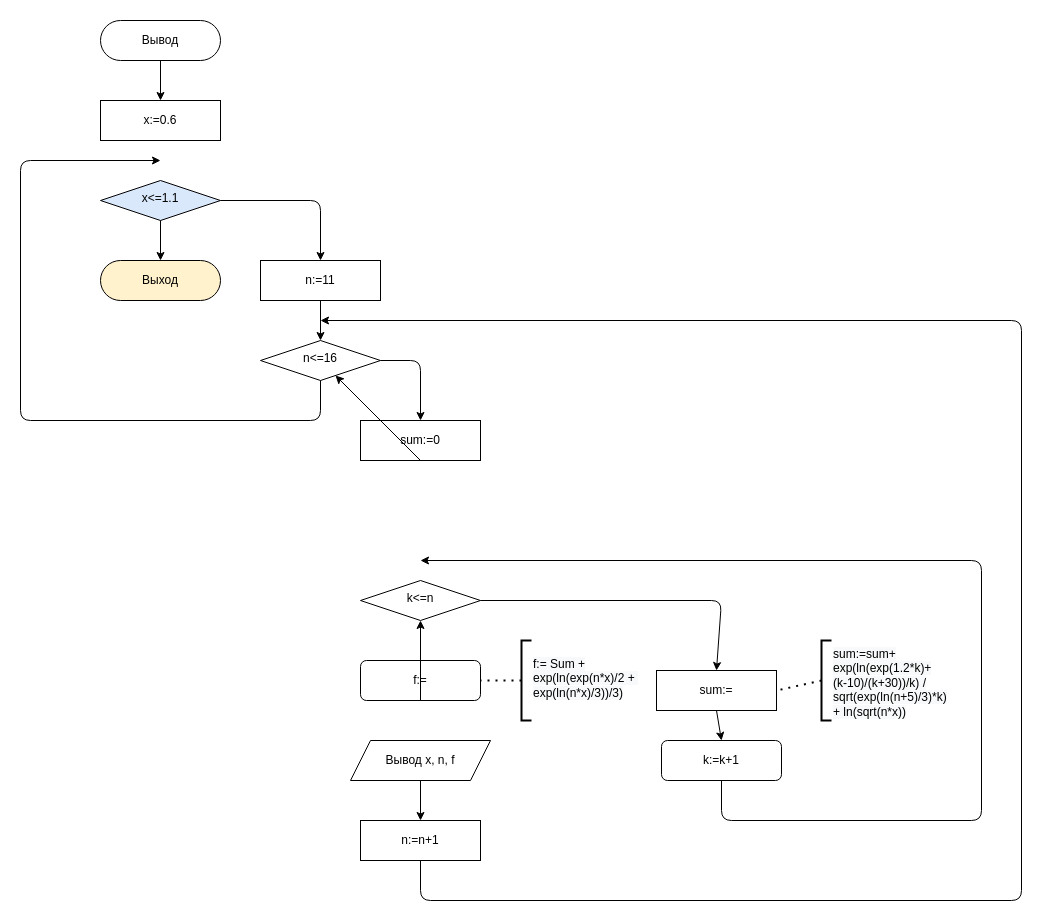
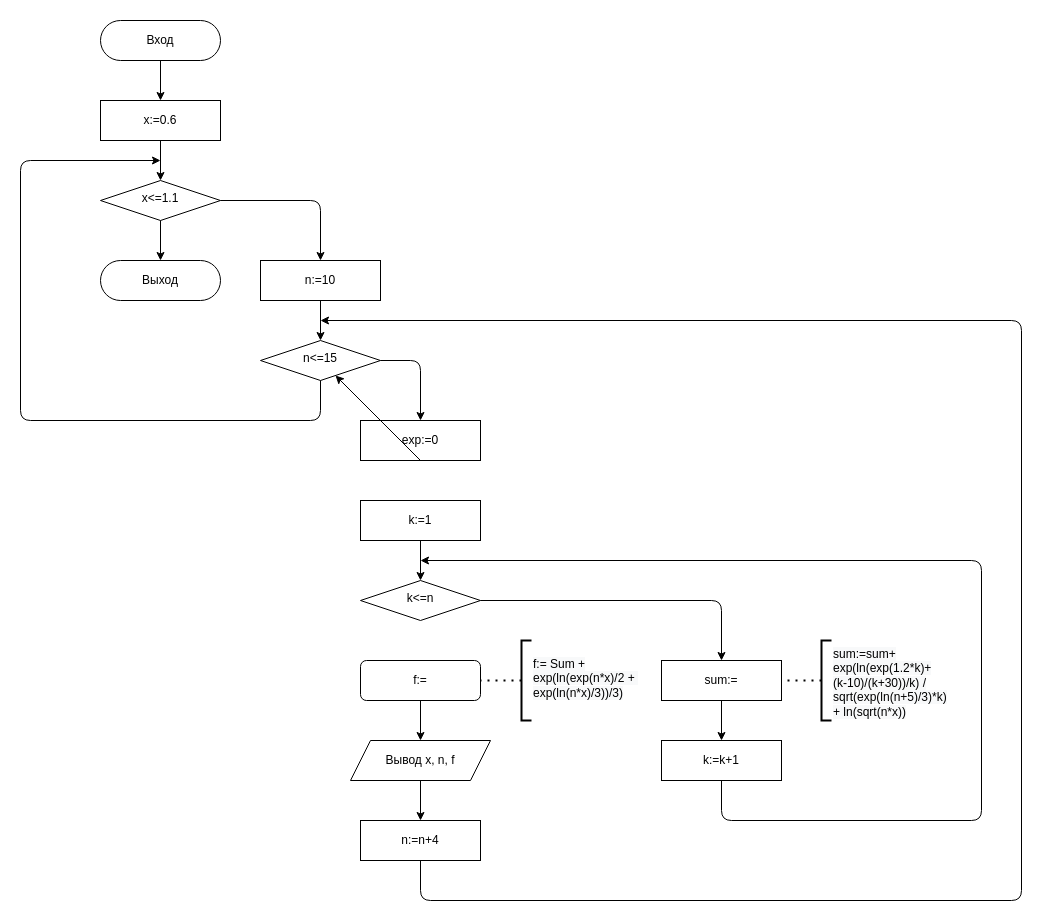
(161, 41) -> (161, 41)
none -> (161, 157)
(161, 201) -> (161, 201)
(161, 281) -> (161, 281)
(321, 281) -> (321, 281)
(321, 359) -> (321, 359)
(421, 441) -> (421, 441)
none -> (421, 521)
none -> (421, 557)
(421, 664) -> (421, 717)
(717, 691) -> (722, 681)
(722, 761) -> (722, 761)
(421, 841) -> (421, 841)
